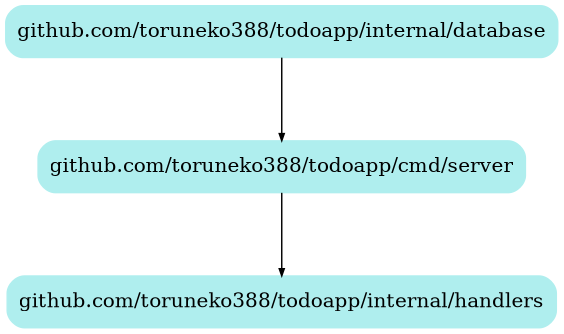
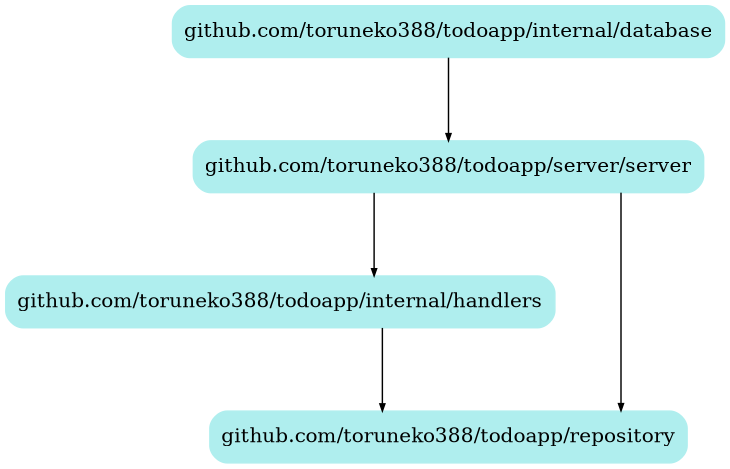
(282, 167) -> (448, 167)
none -> (448, 437)
